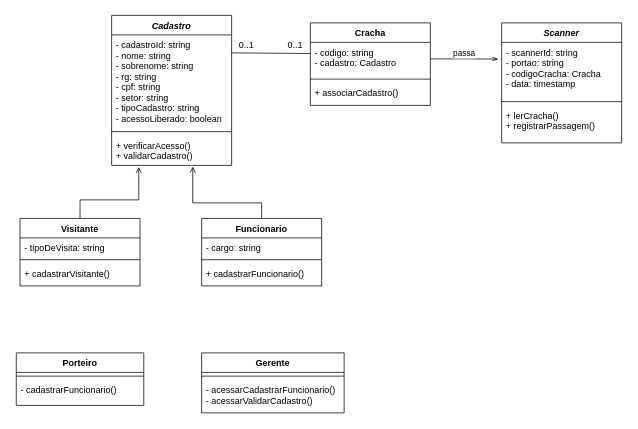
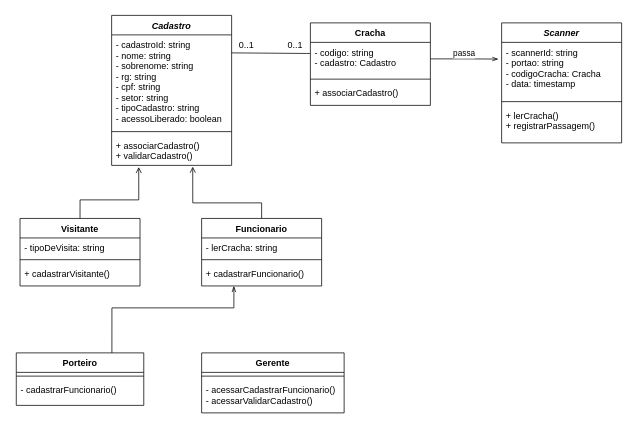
(160, 146) -> (164, 146)
(239, 248) -> (248, 248)
none -> (160, 308)
